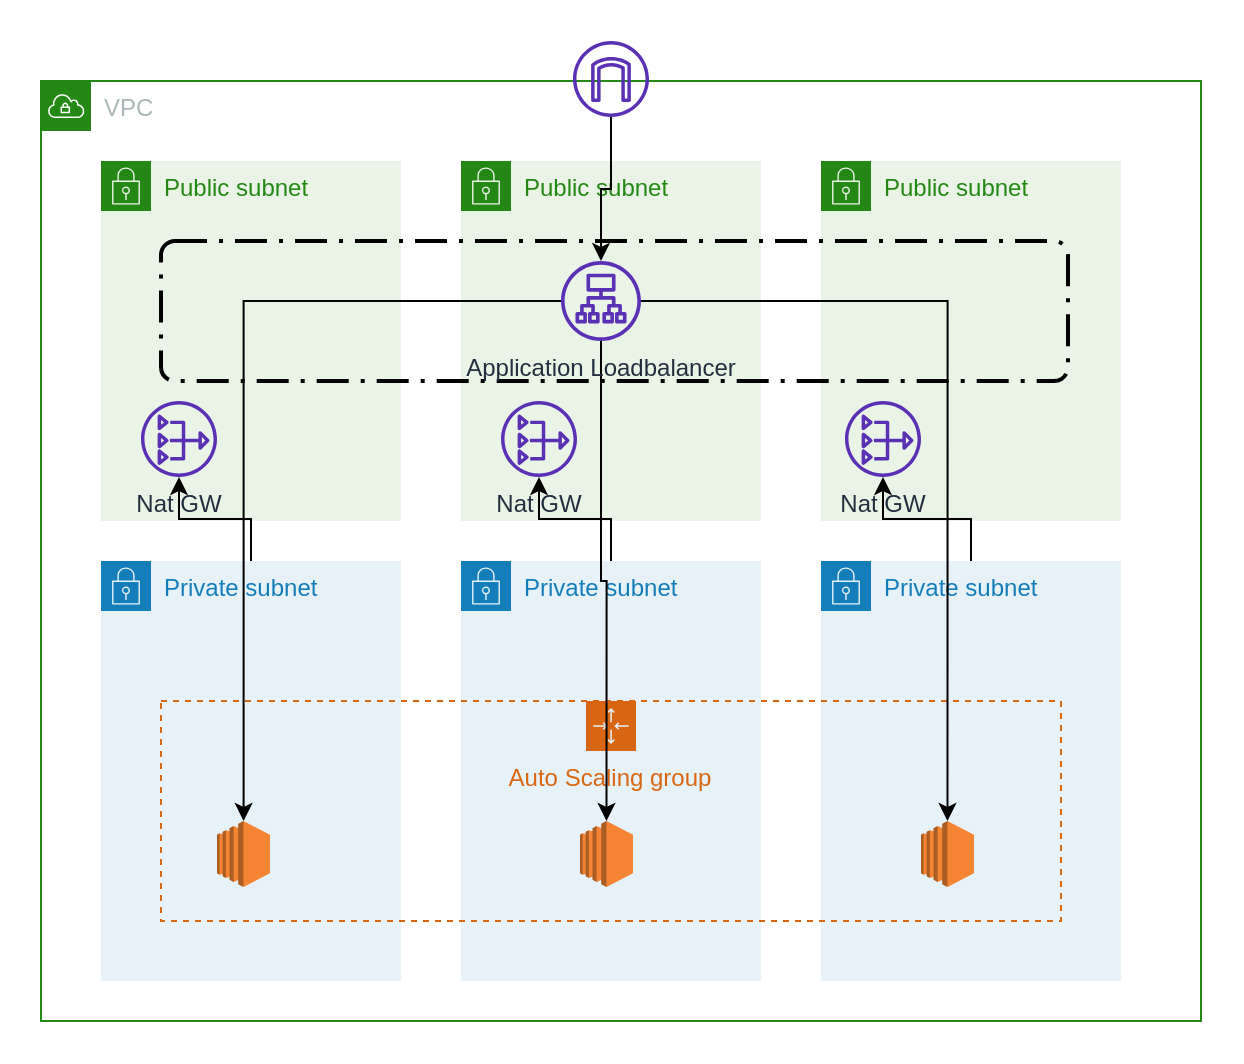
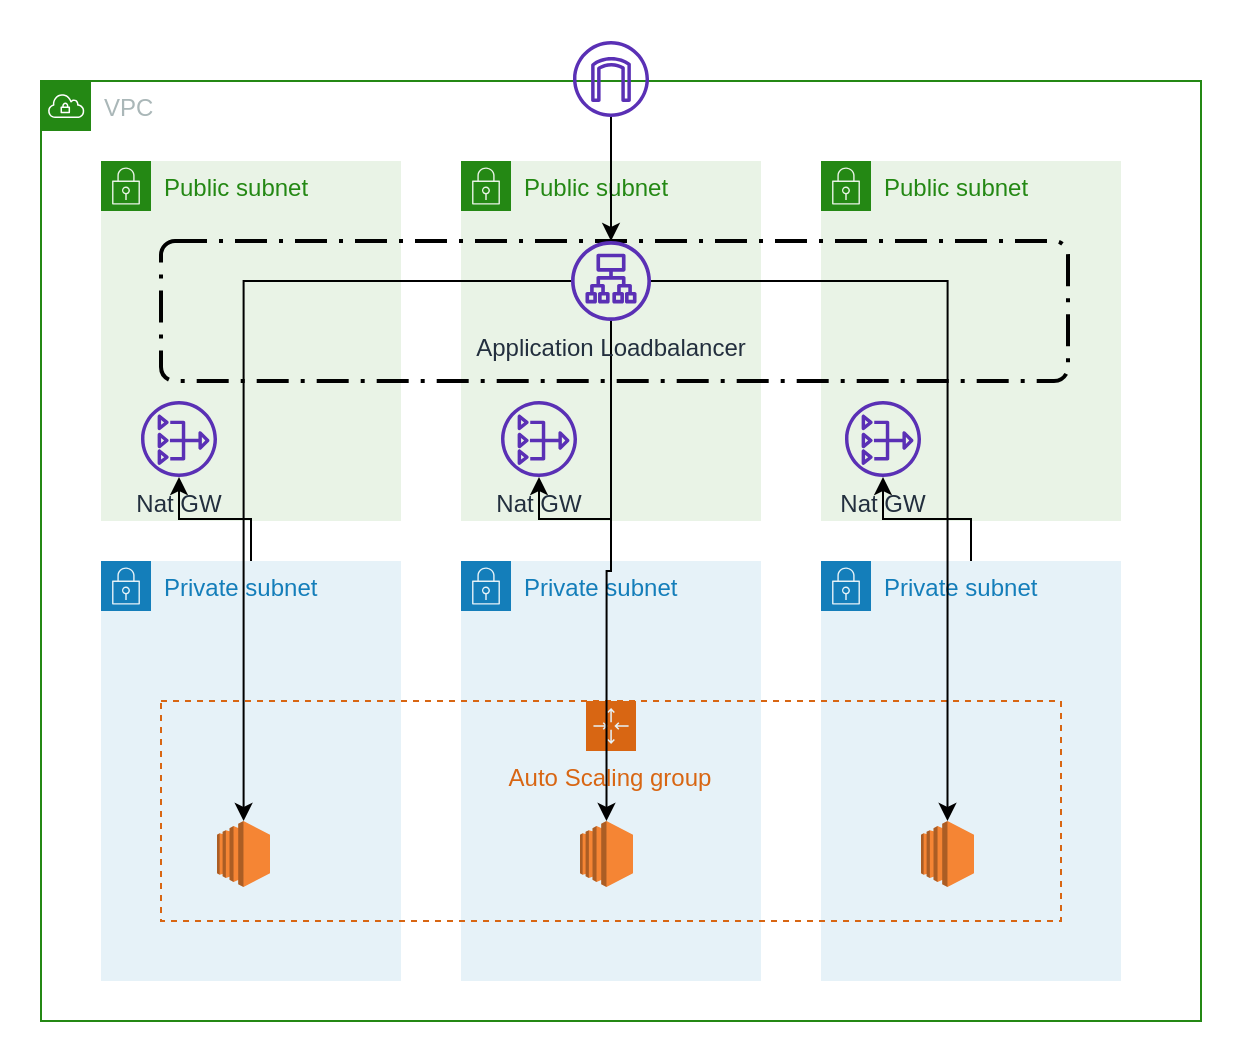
(601, 301) -> (611, 281)
